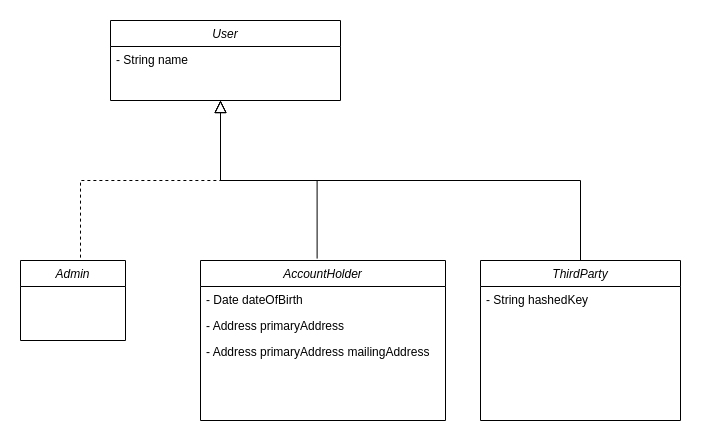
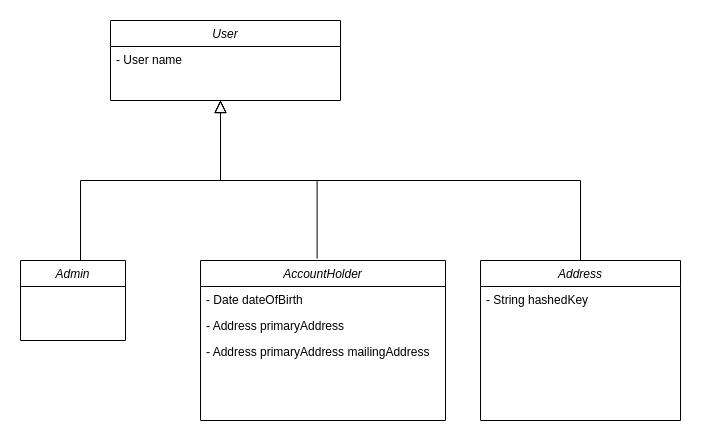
(155, 60) -> (150, 60)
(110, 181) -> (110, 181)
(580, 274) -> (580, 274)
